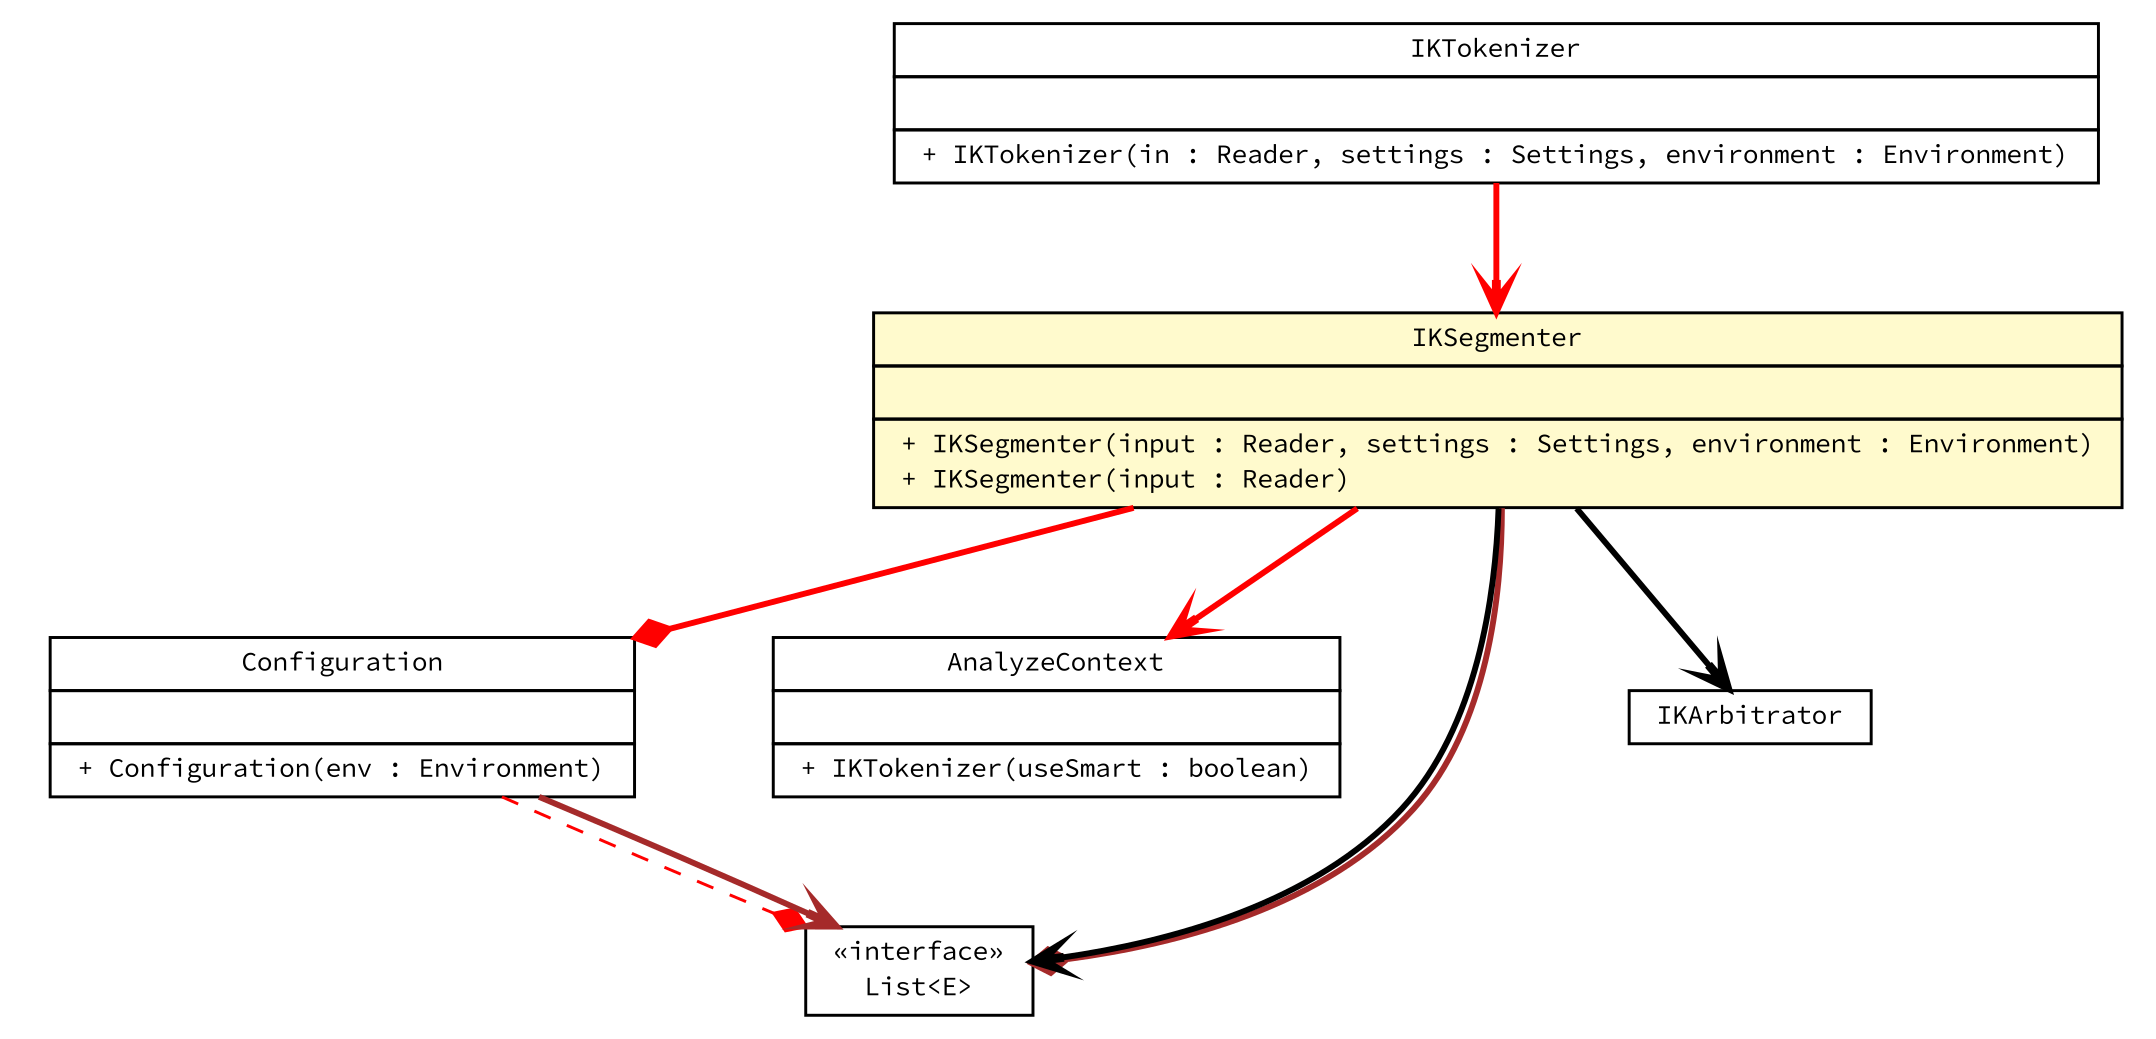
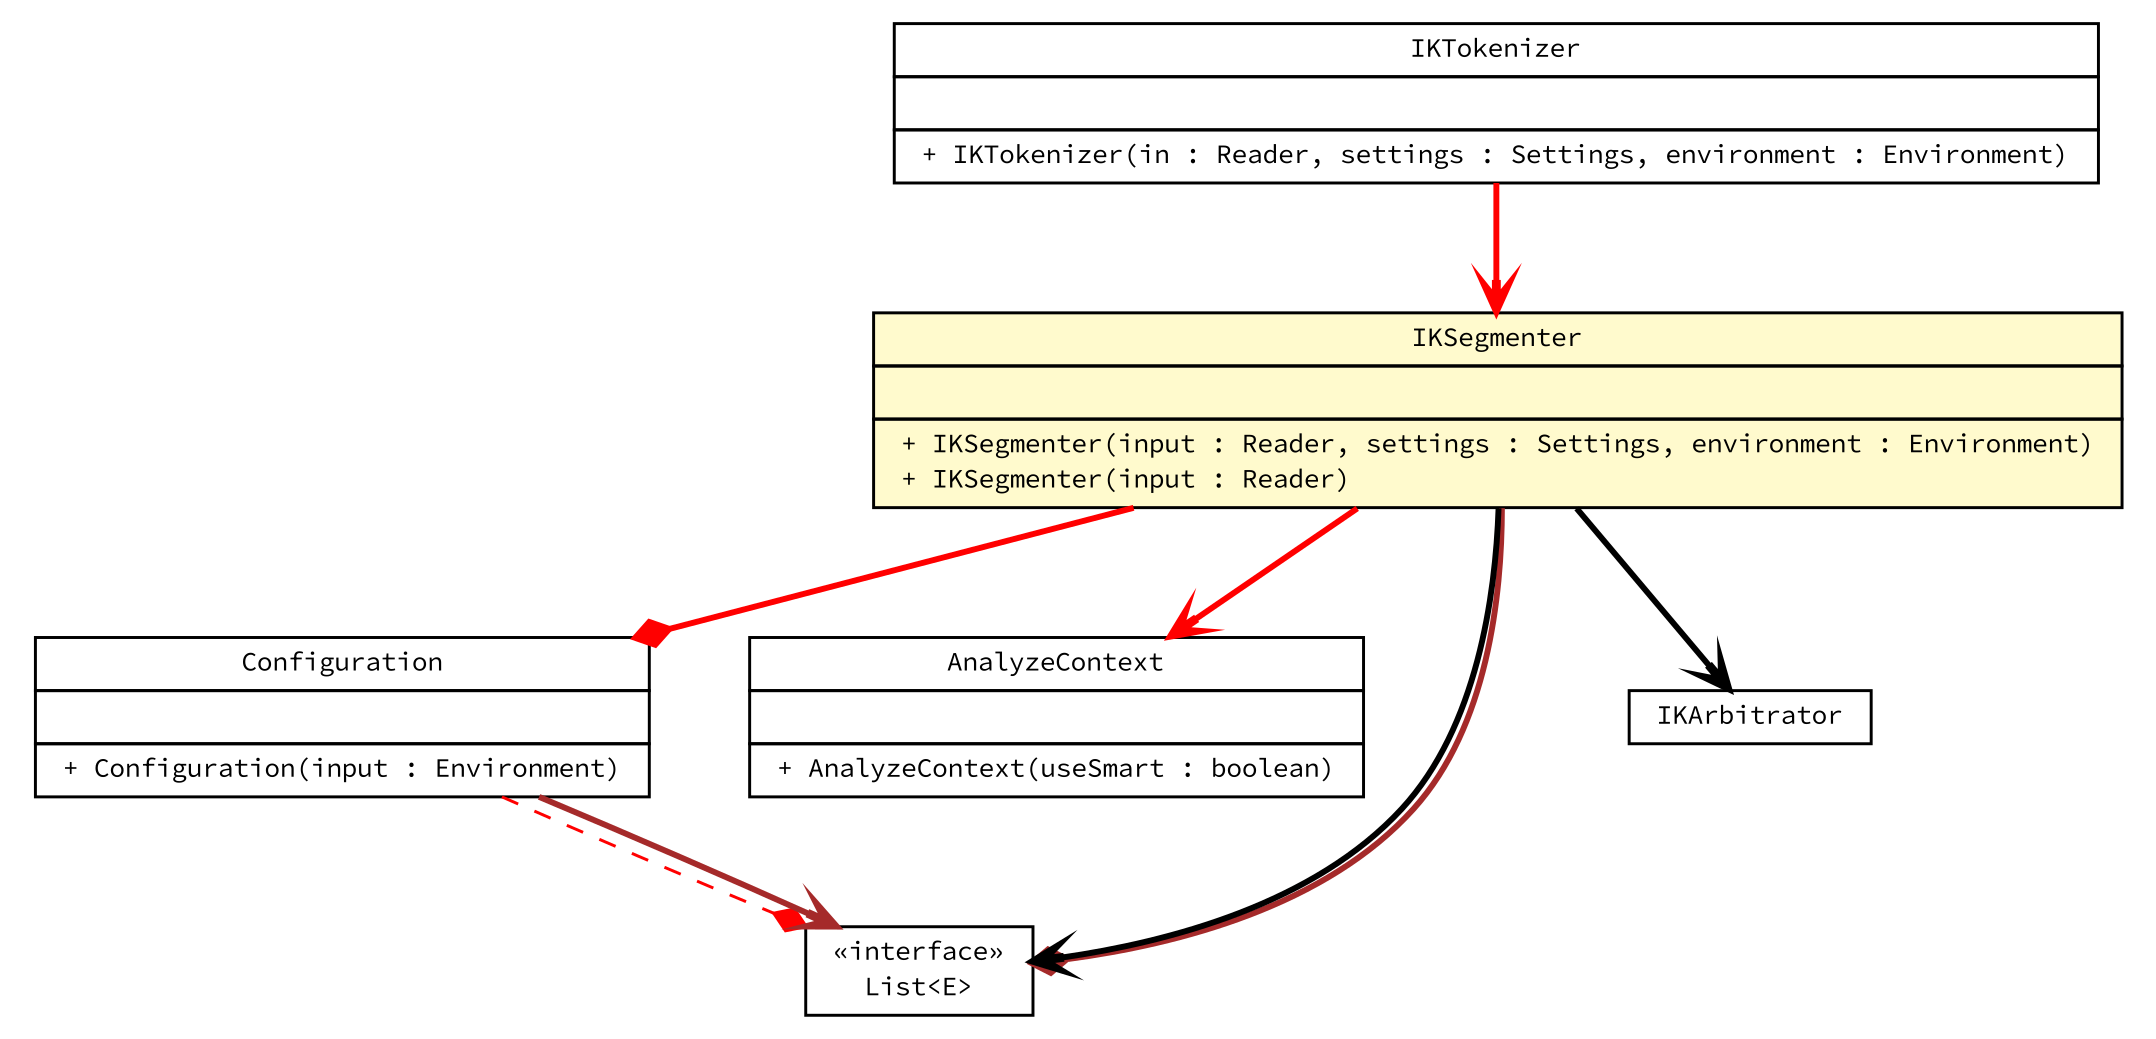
(342, 769) -> (342, 769)
(1057, 769) -> (1057, 769)
